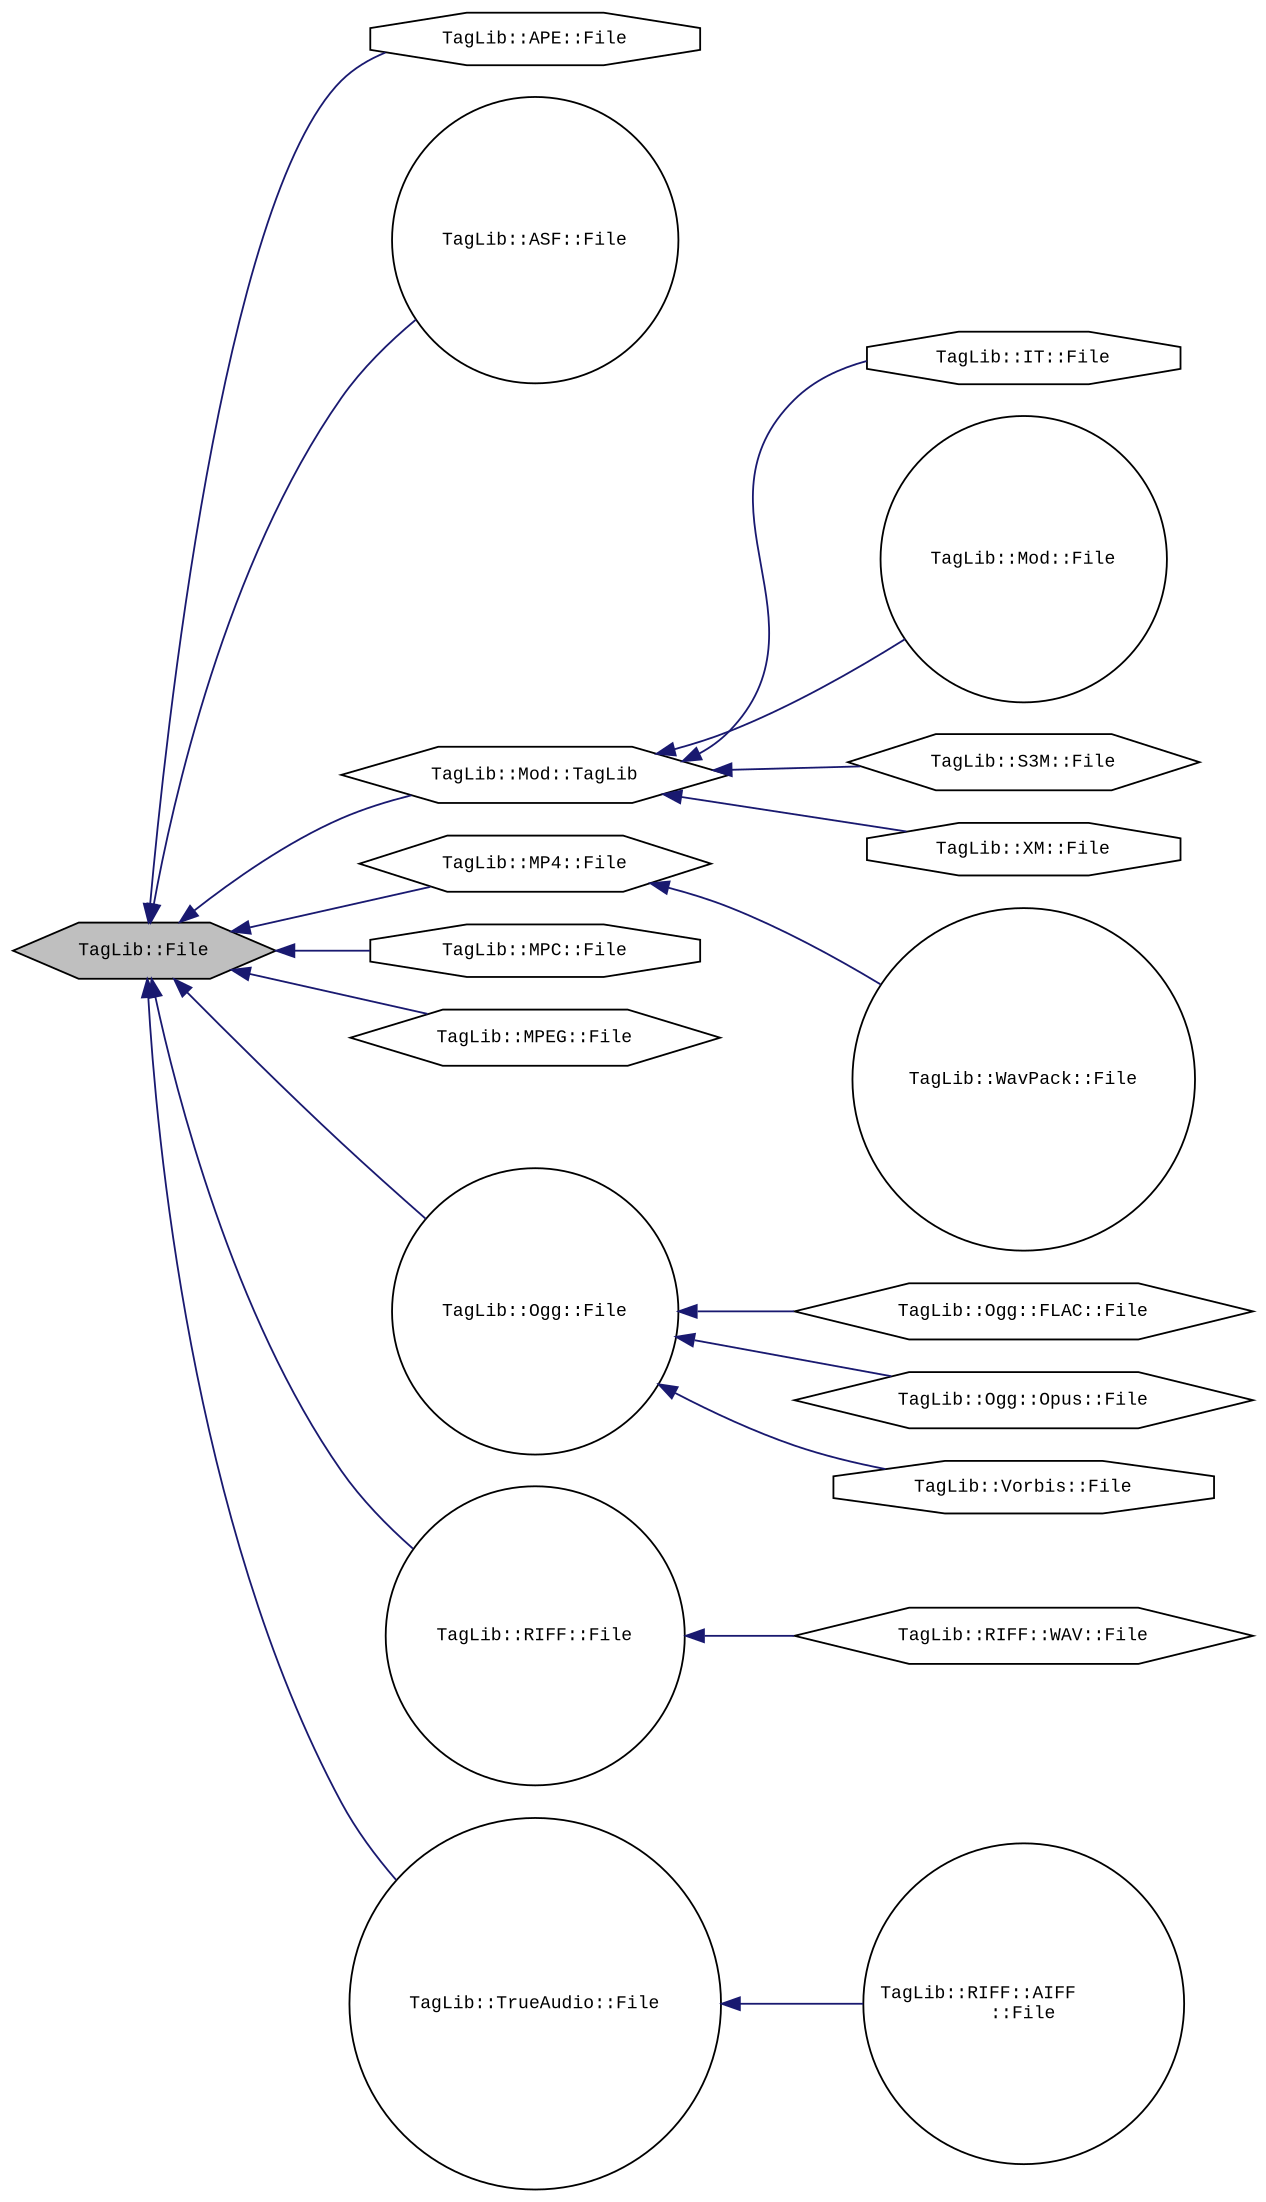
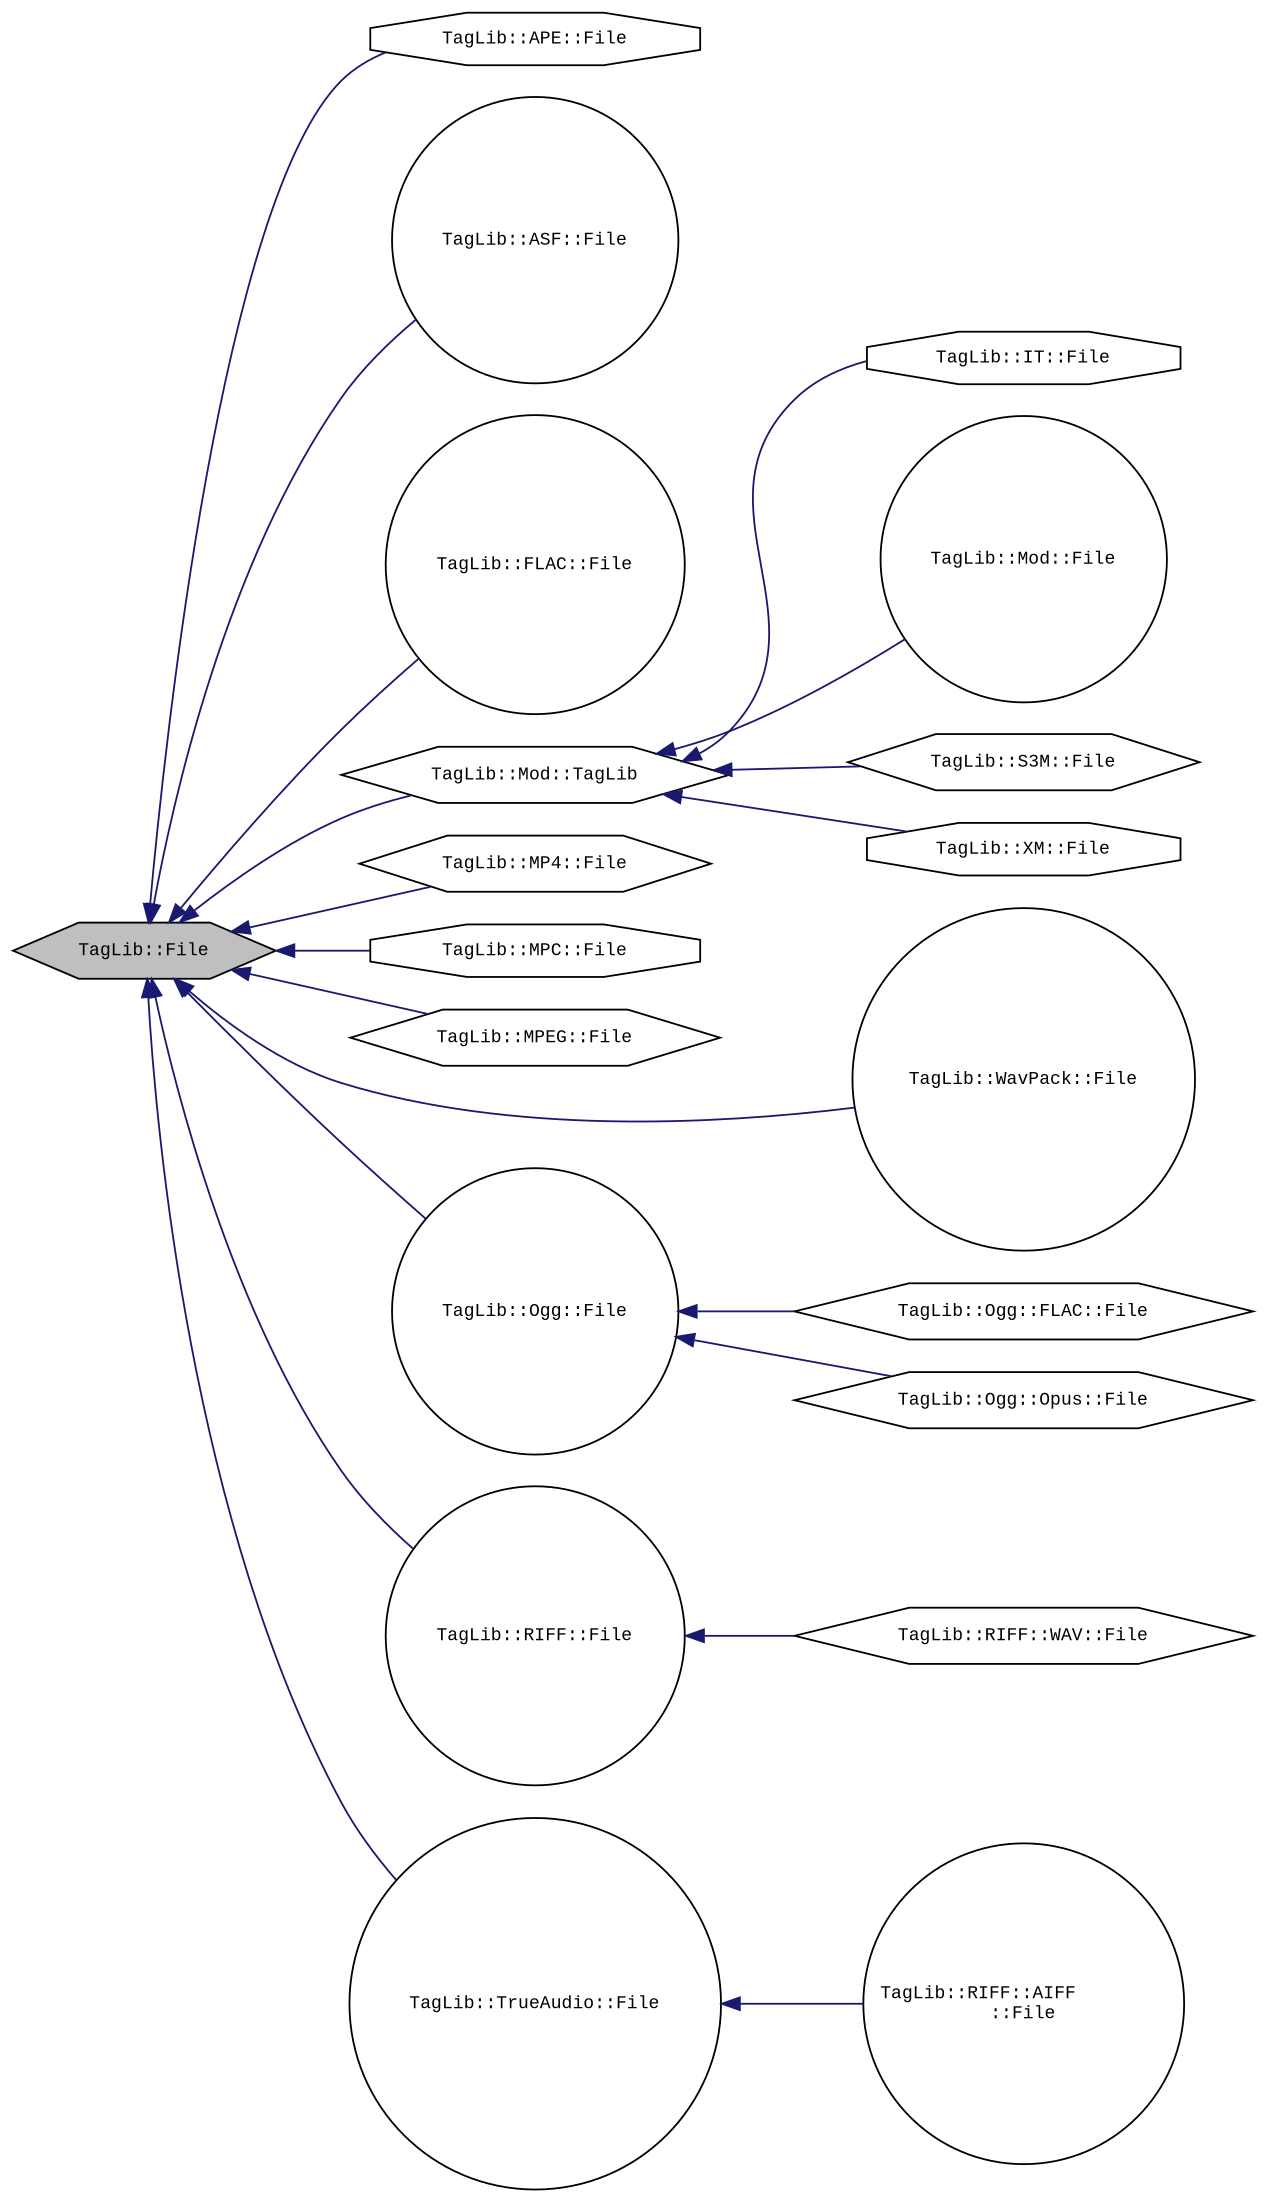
none -> (535, 565)
(778, 929) -> (507, 1115)
(1024, 1487) -> none
